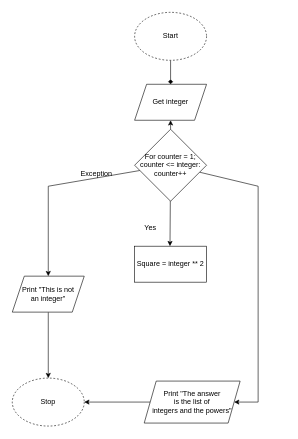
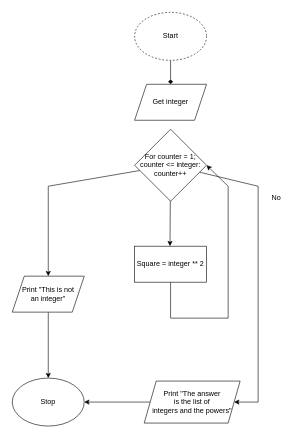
(171, 127) -> none
(96, 174) -> none
none -> (276, 198)
(150, 228) -> none
none -> (171, 300)
(48, 402) -> (48, 402)
